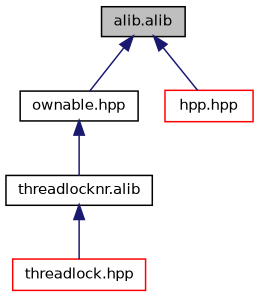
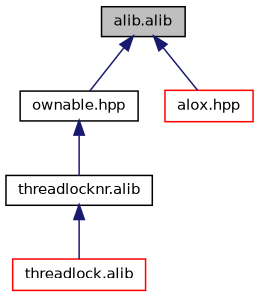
(209, 106) -> (209, 106)
(79, 275) -> (79, 275)
